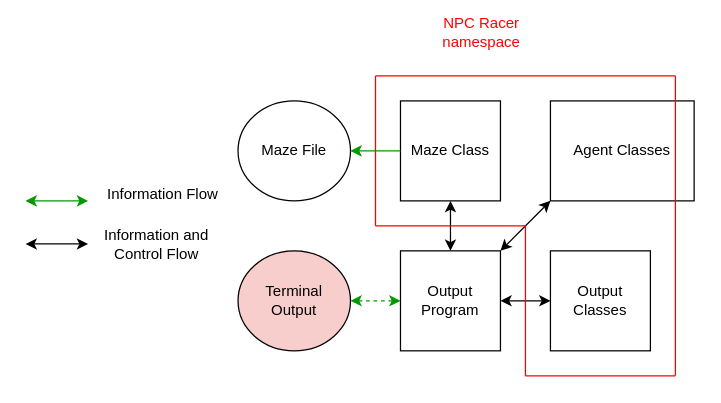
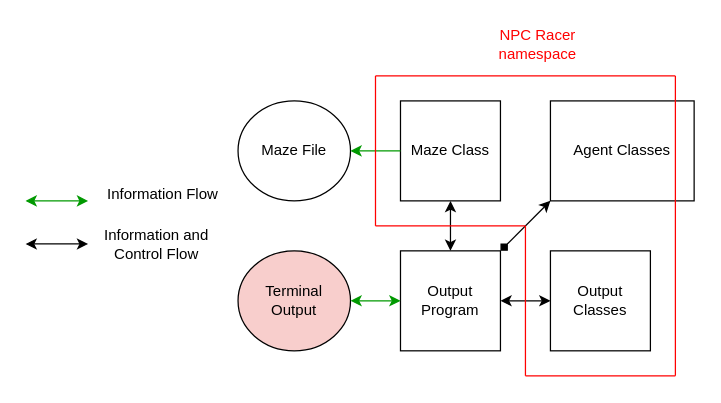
(482, 32) -> (538, 44)
(508, 244) -> (508, 243)
(374, 301) -> (374, 301)
